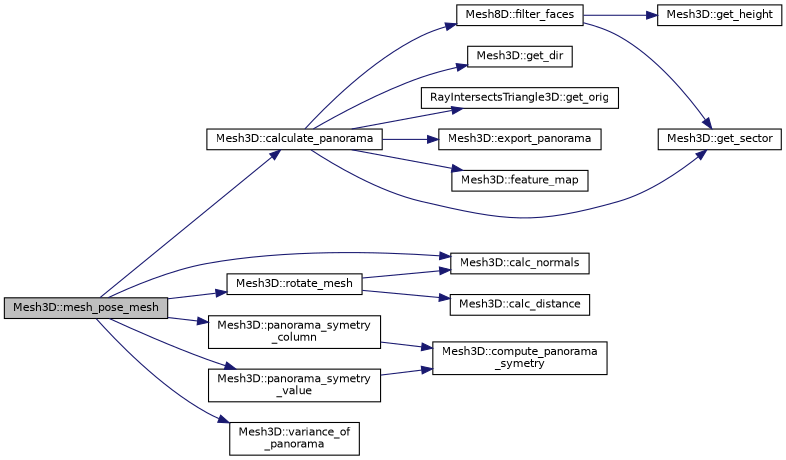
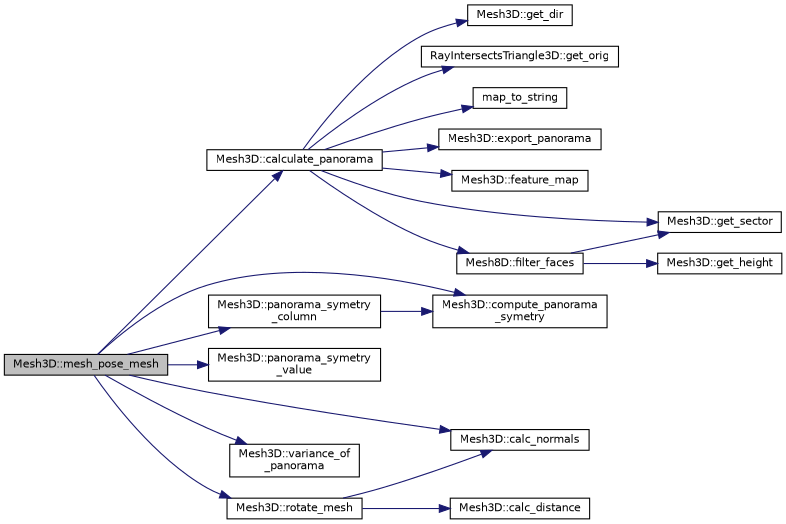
none -> (520, 98)
(401, 373) -> (266, 274)
